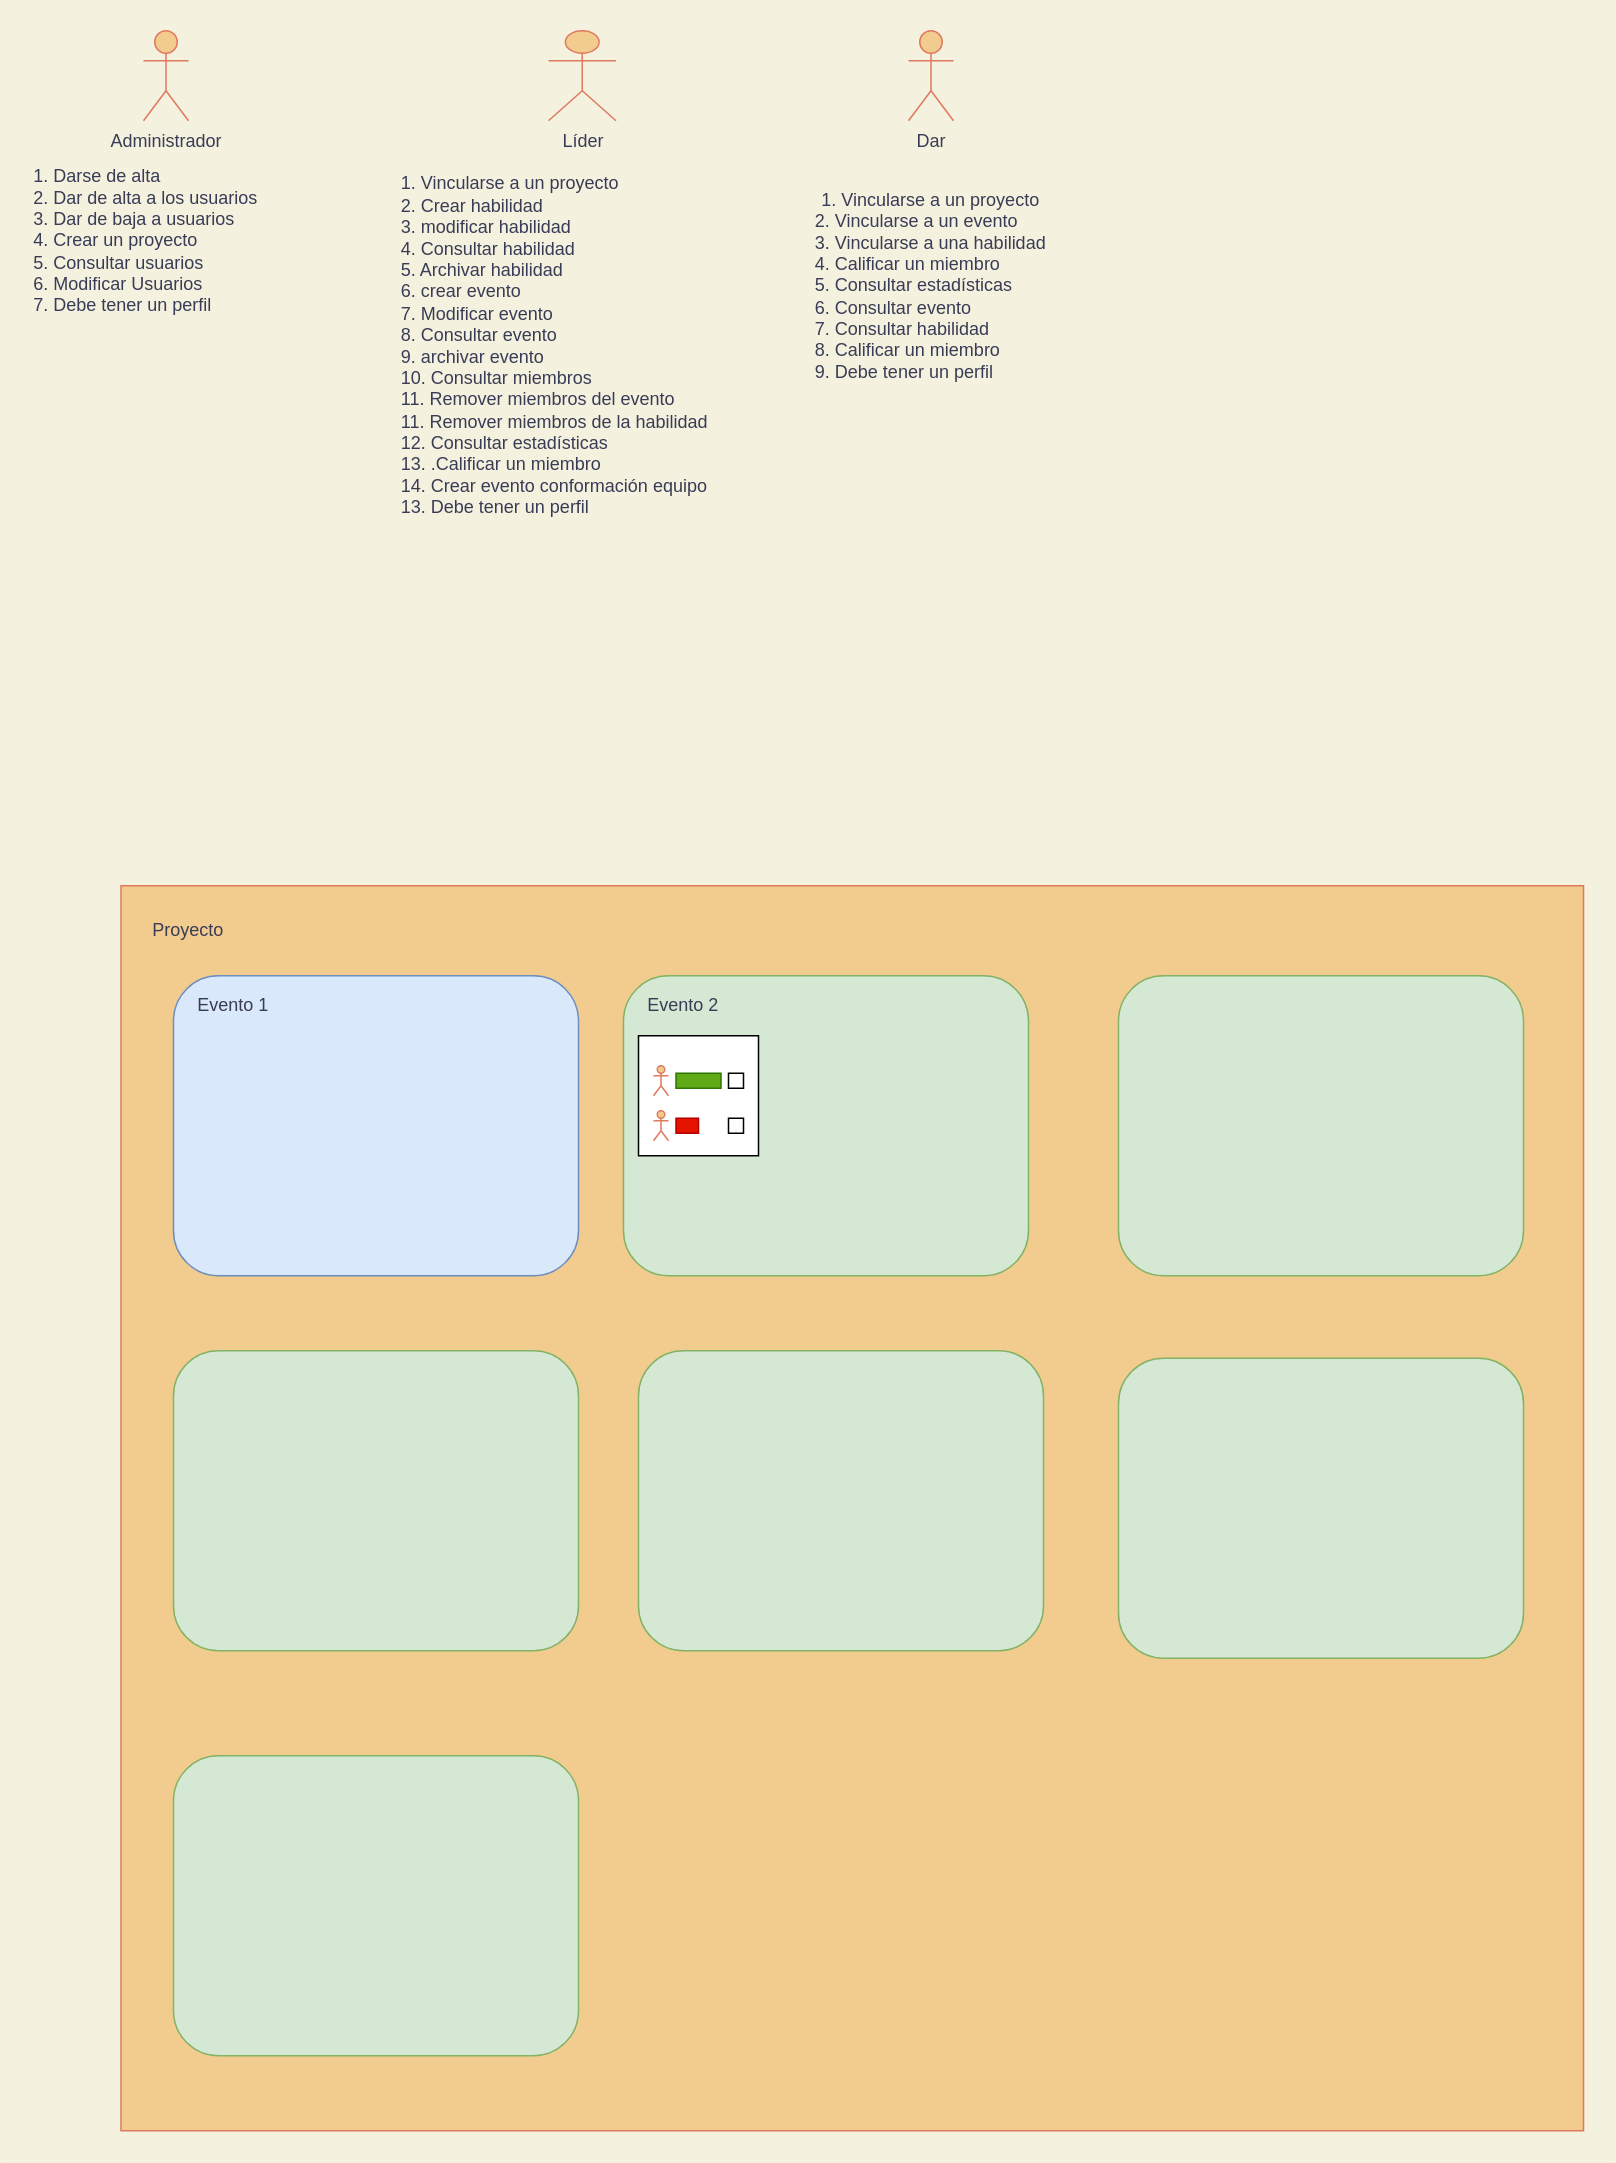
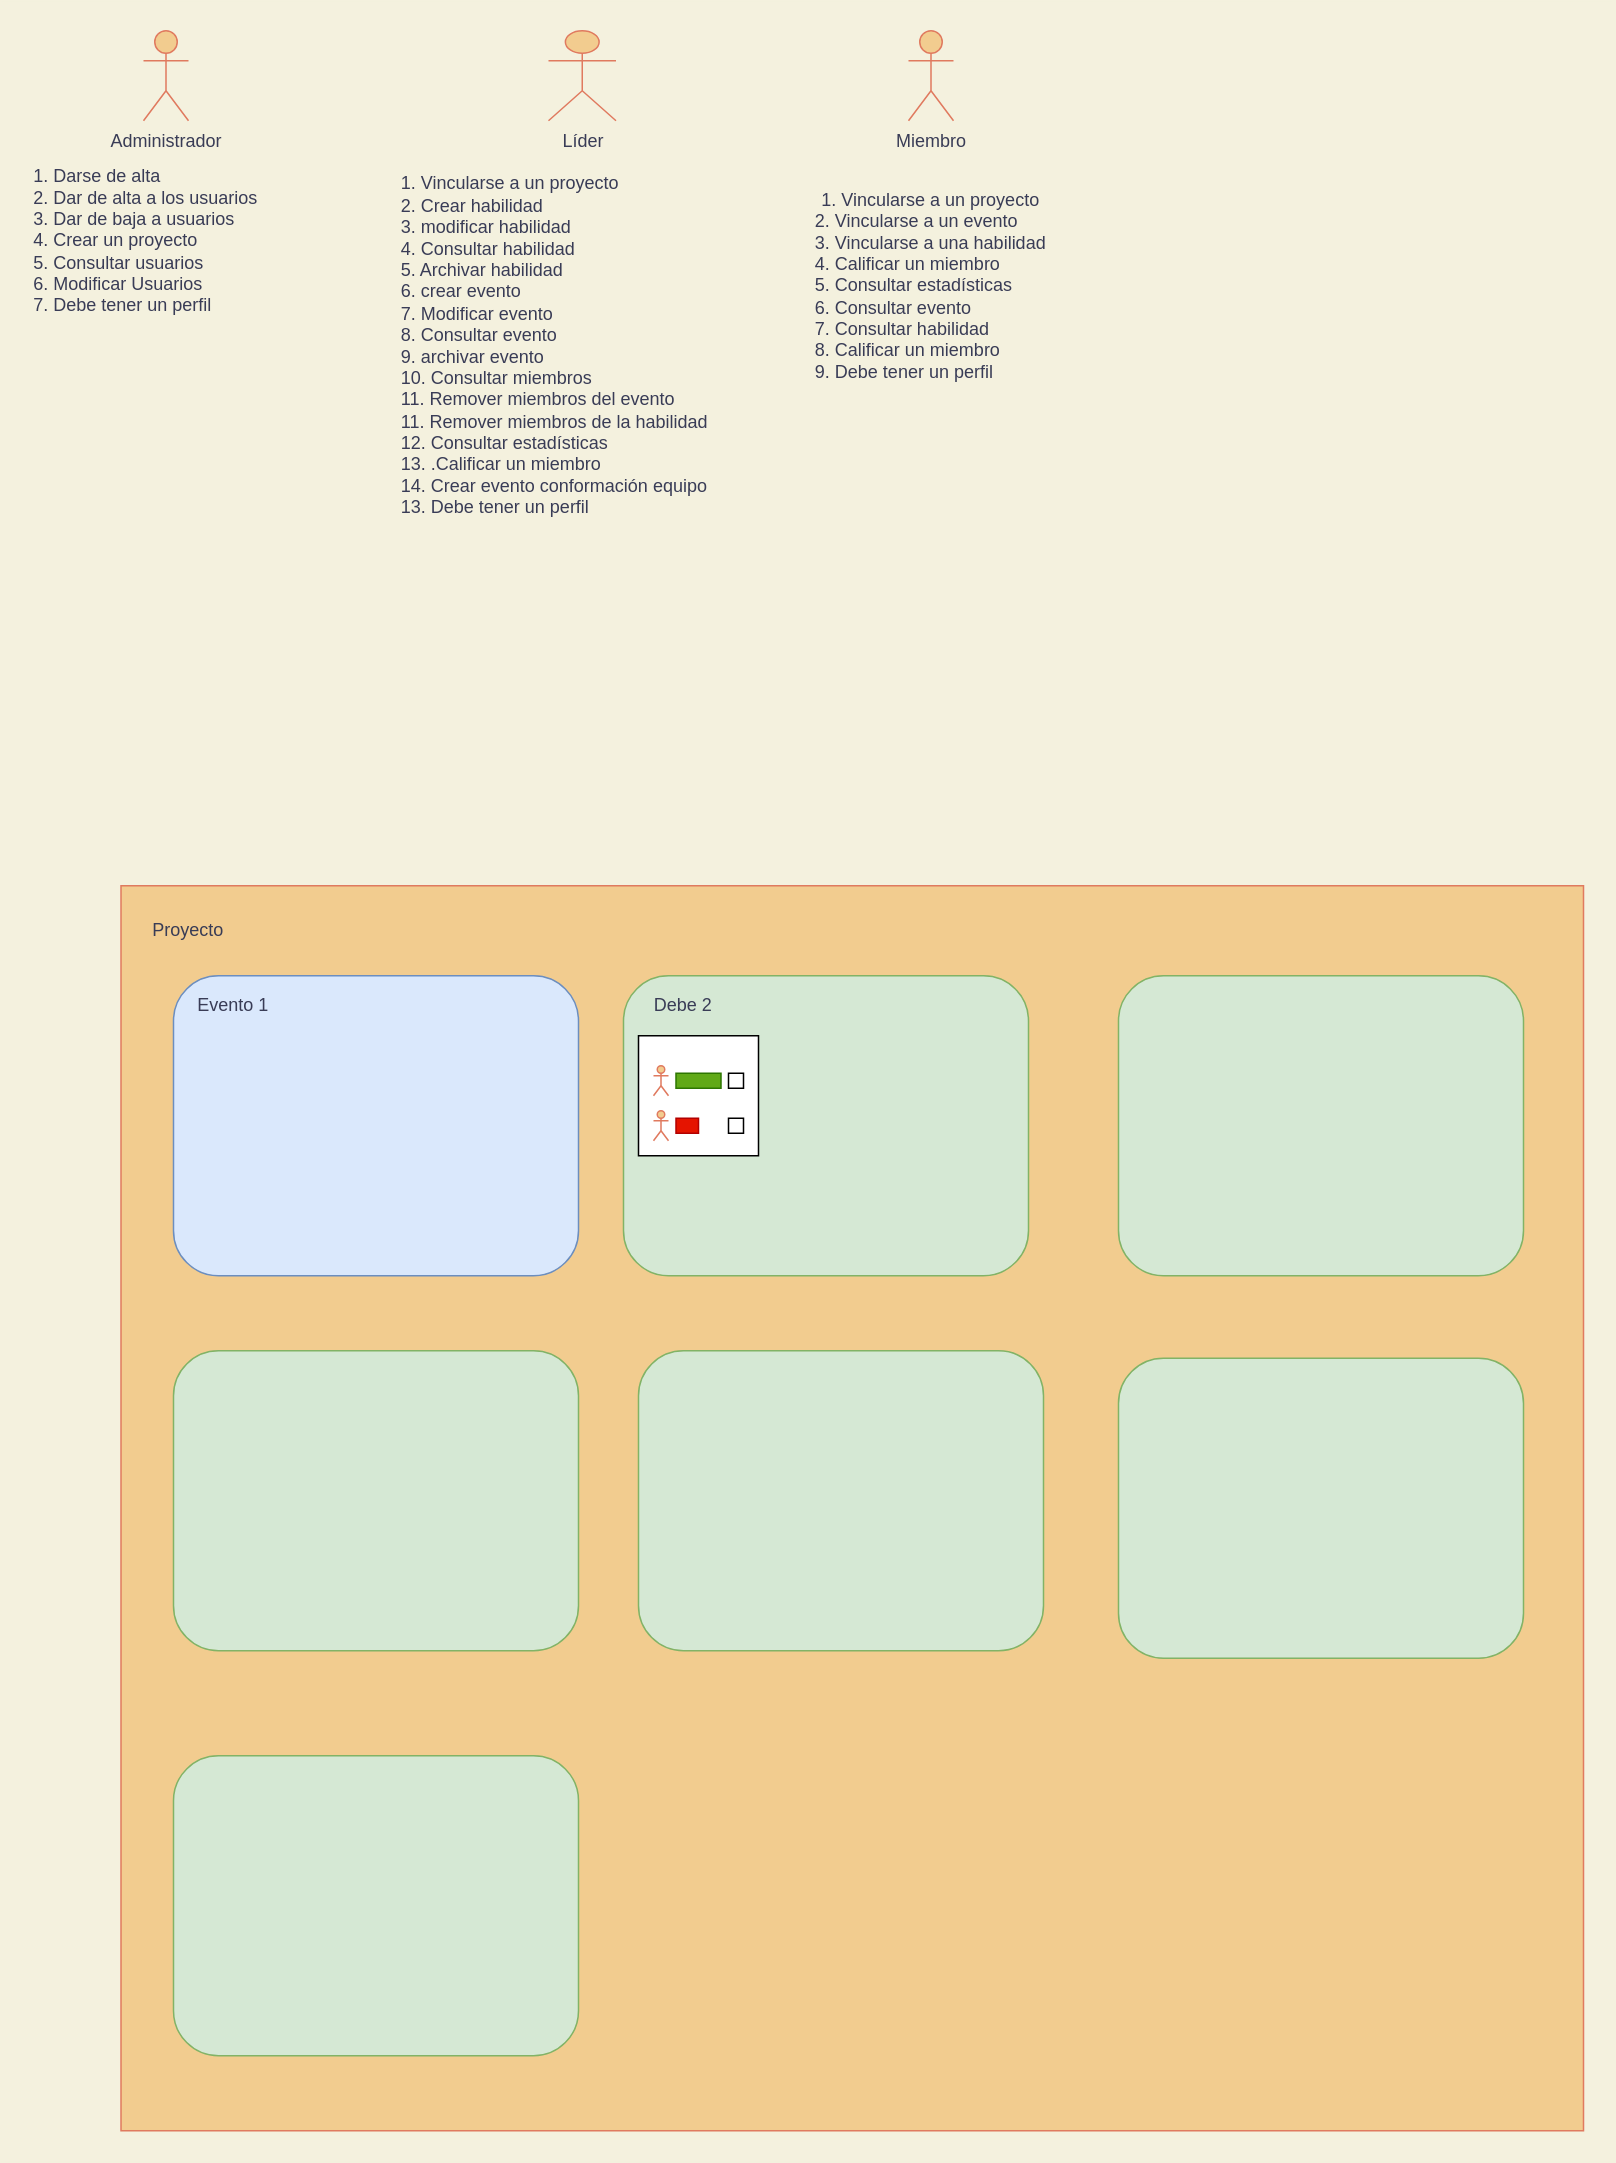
(932, 142) -> (932, 142)
(683, 1006) -> (683, 1006)
